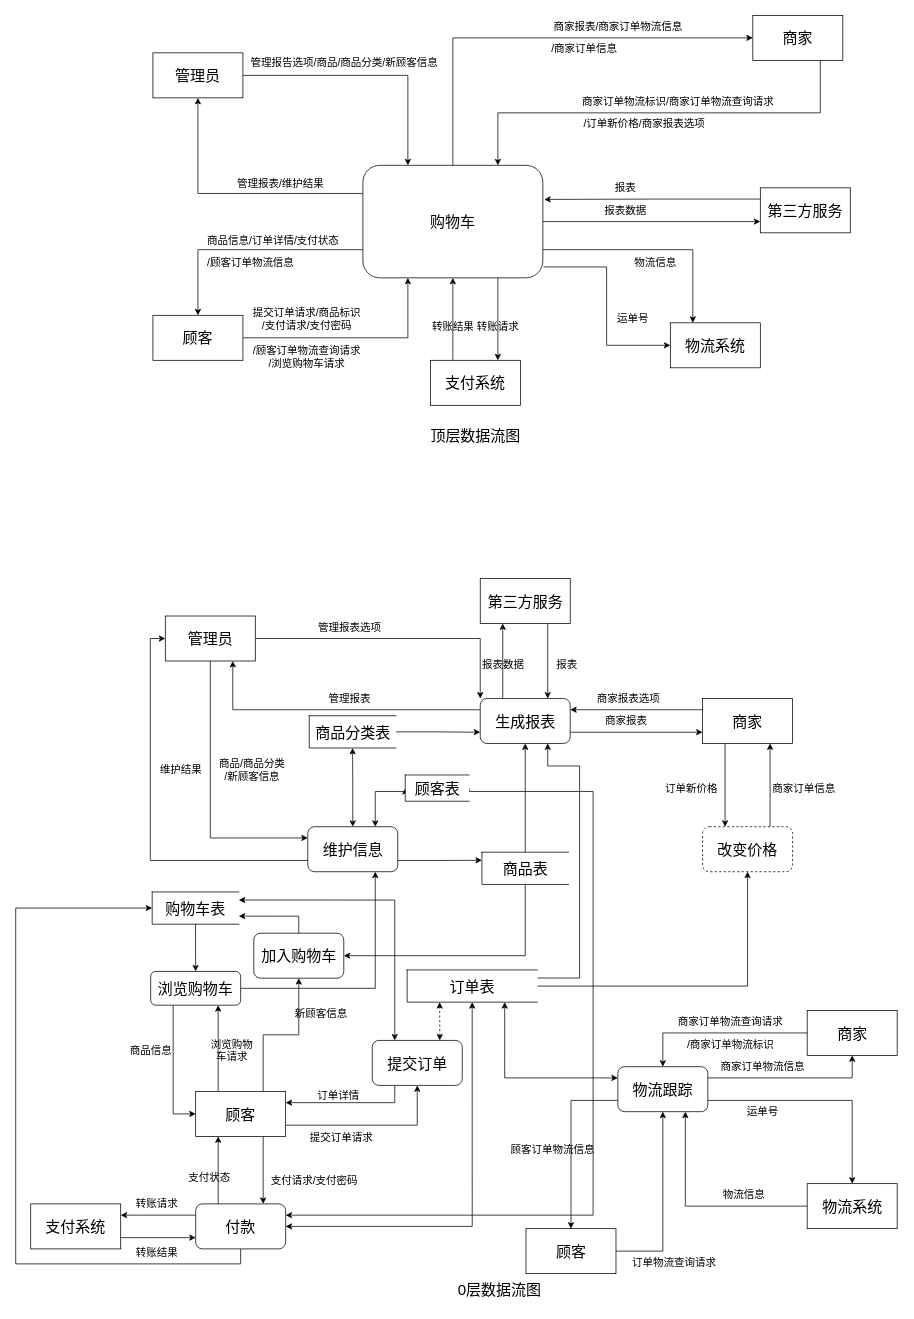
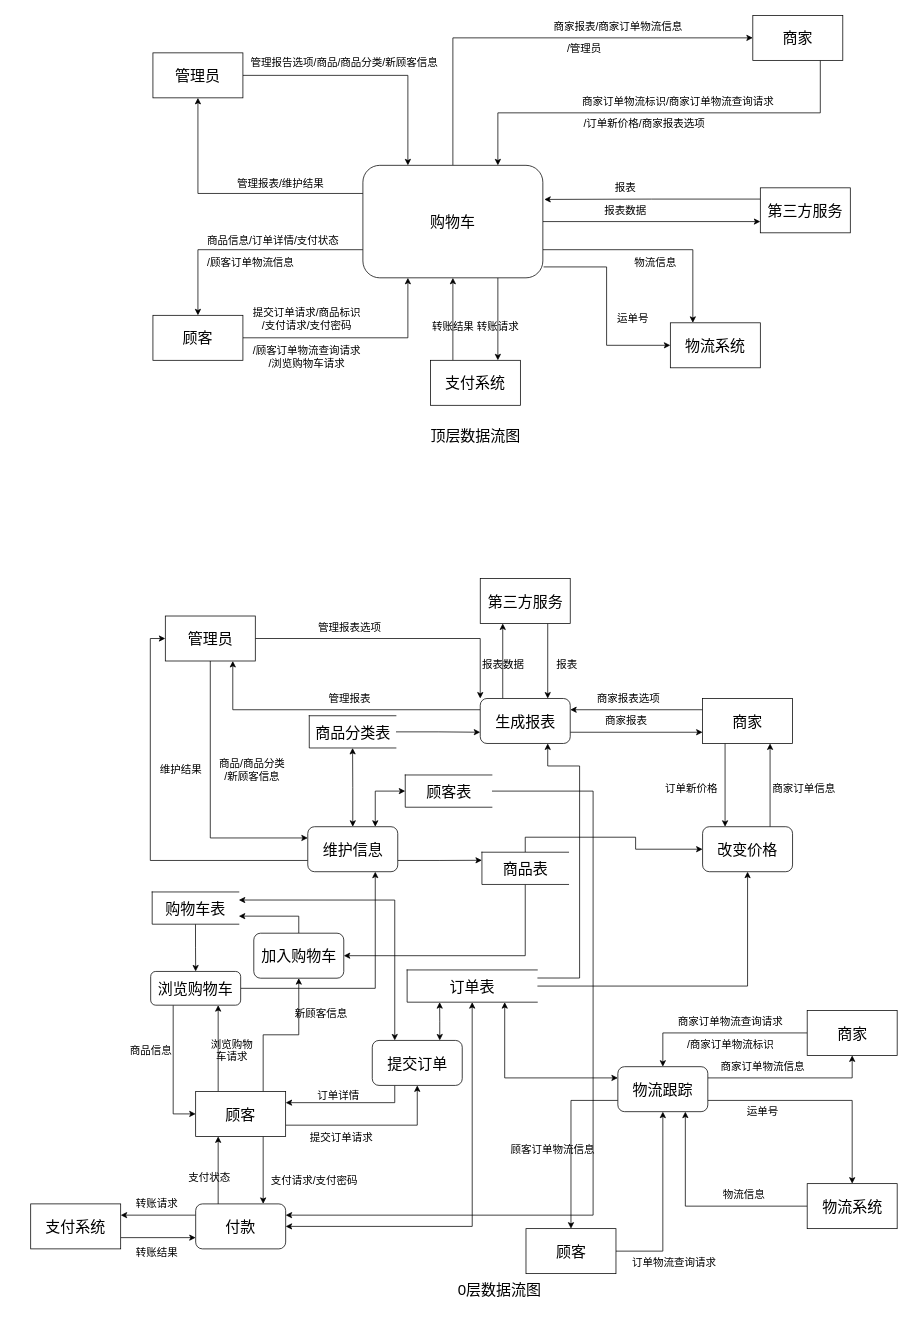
(584, 49) -> (584, 49)
(437, 788) -> (448, 791)
(525, 794) -> (616, 837)
(747, 849) -> (747, 849)
(439, 1020) -> (439, 1020)
(15, 1087) -> none
